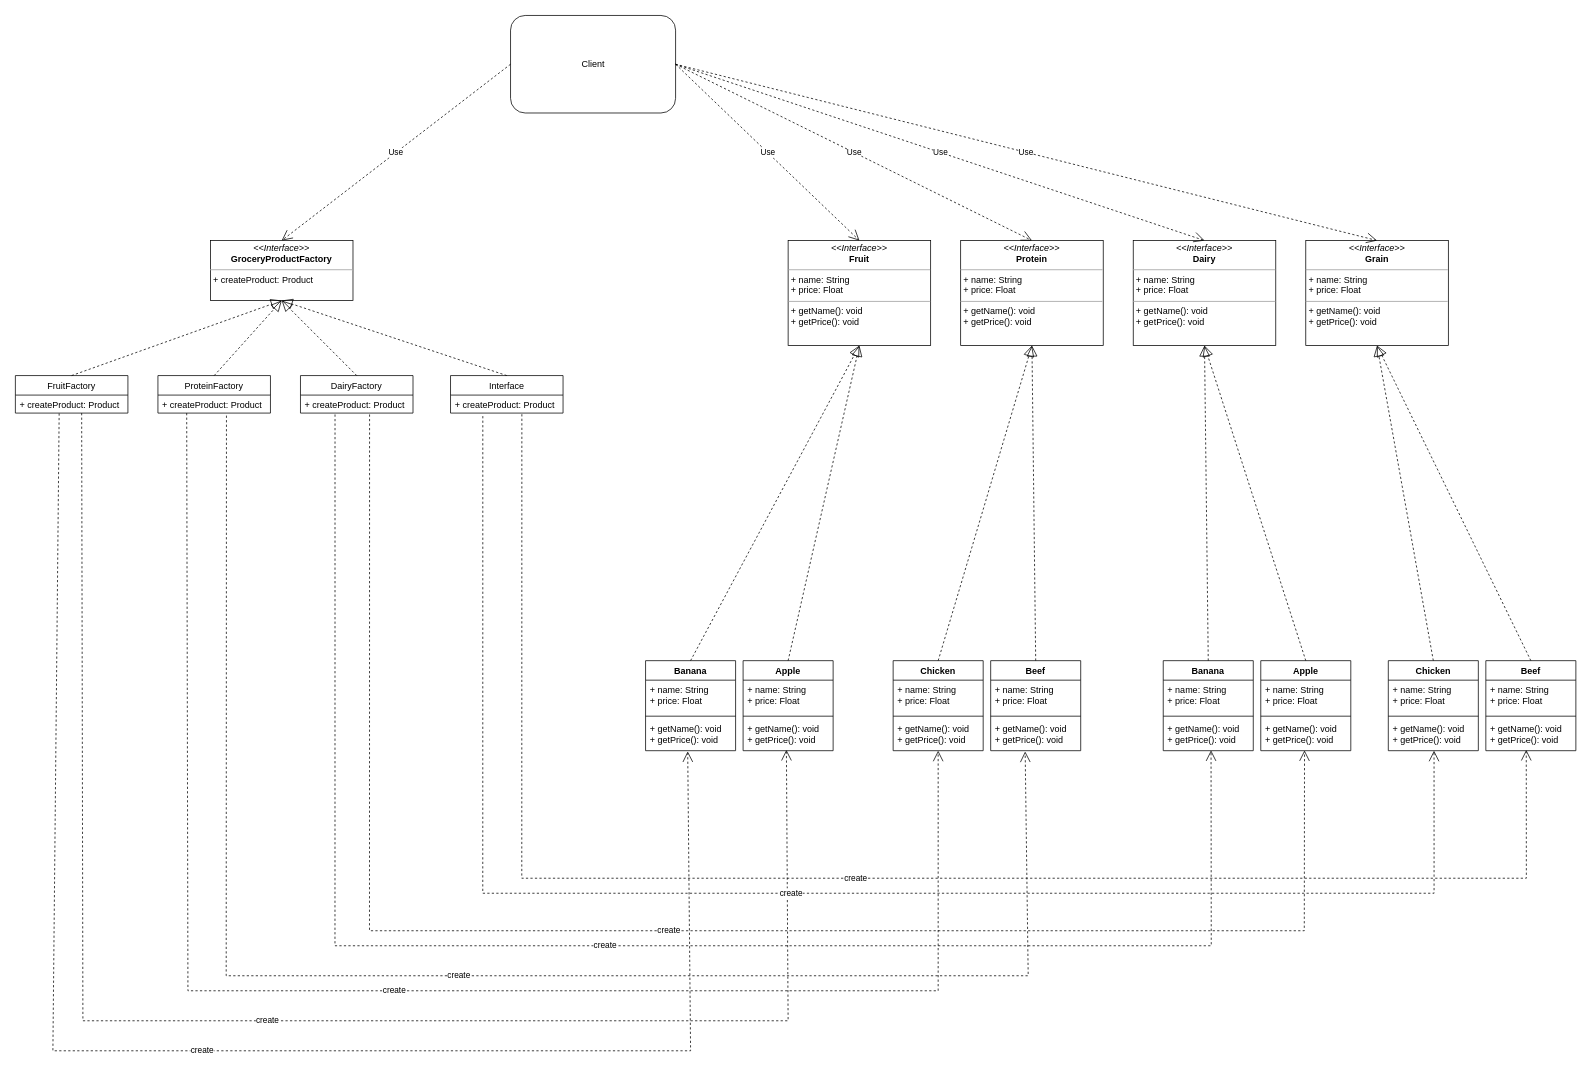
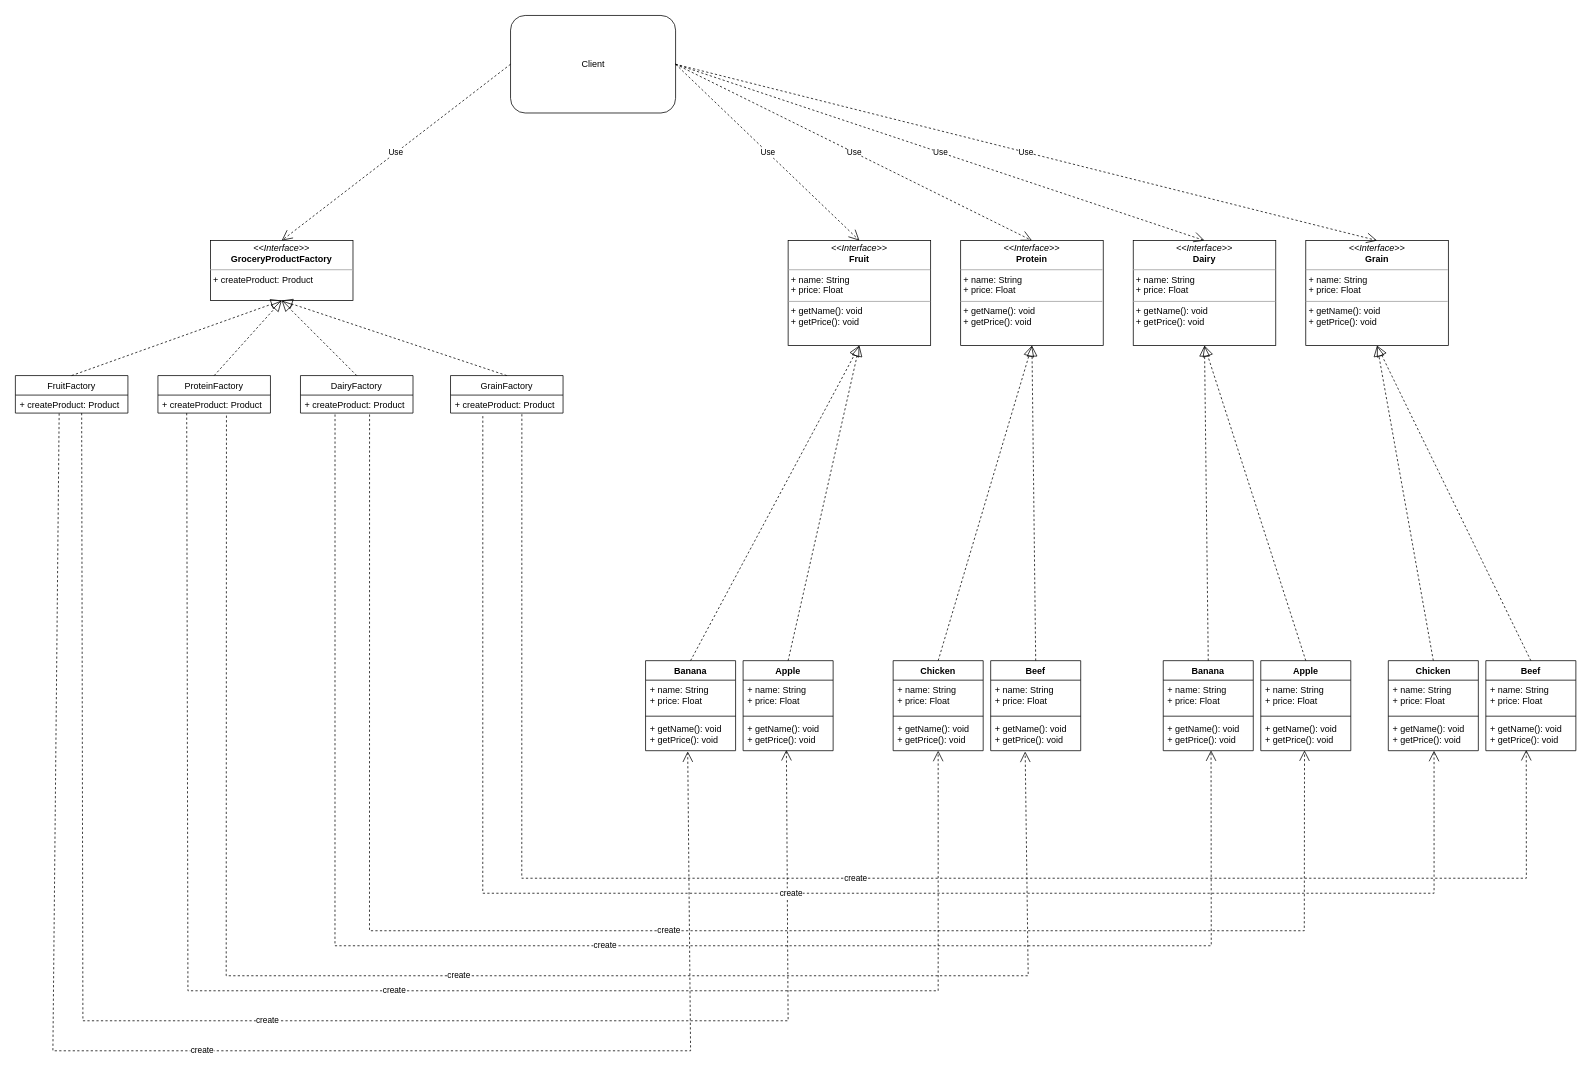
(506, 386) -> (506, 386)
